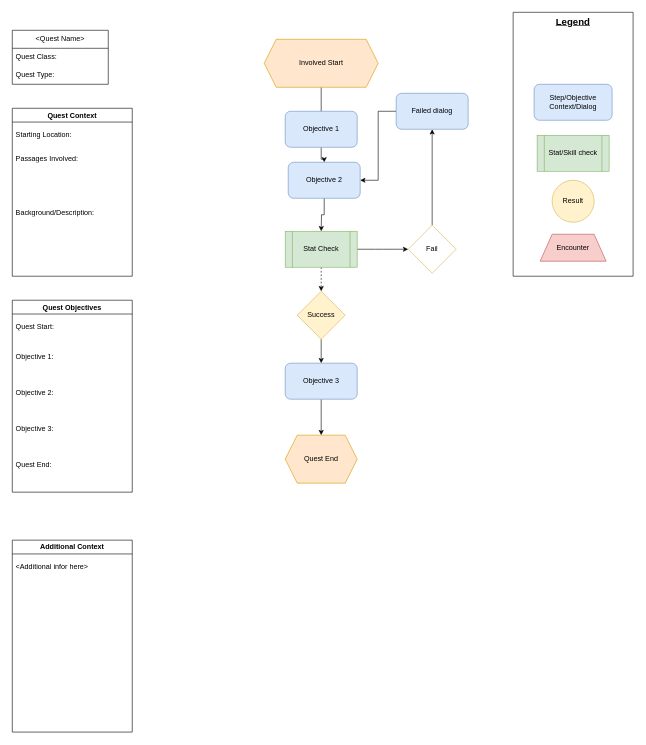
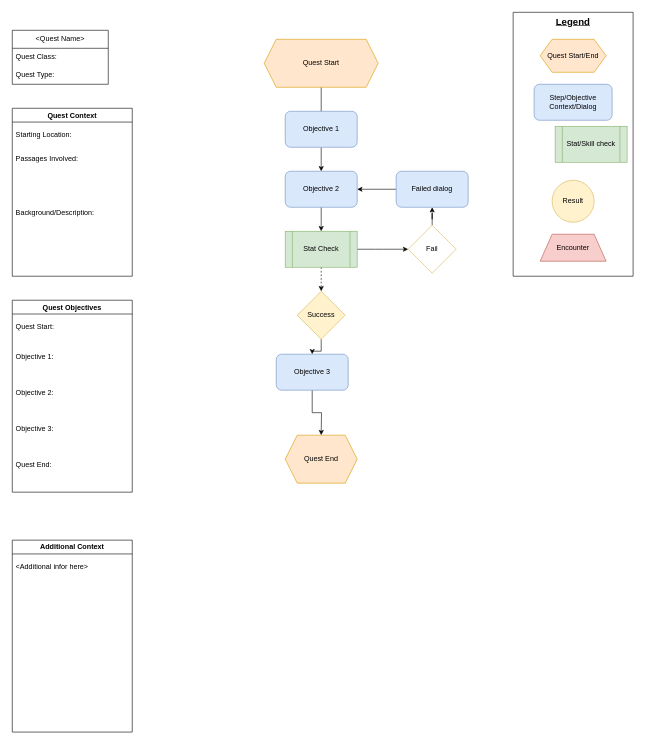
none -> (573, 56)
(321, 63) -> (321, 63)
(432, 111) -> (432, 189)
(573, 153) -> (591, 144)
(324, 180) -> (321, 189)
(321, 381) -> (312, 372)
